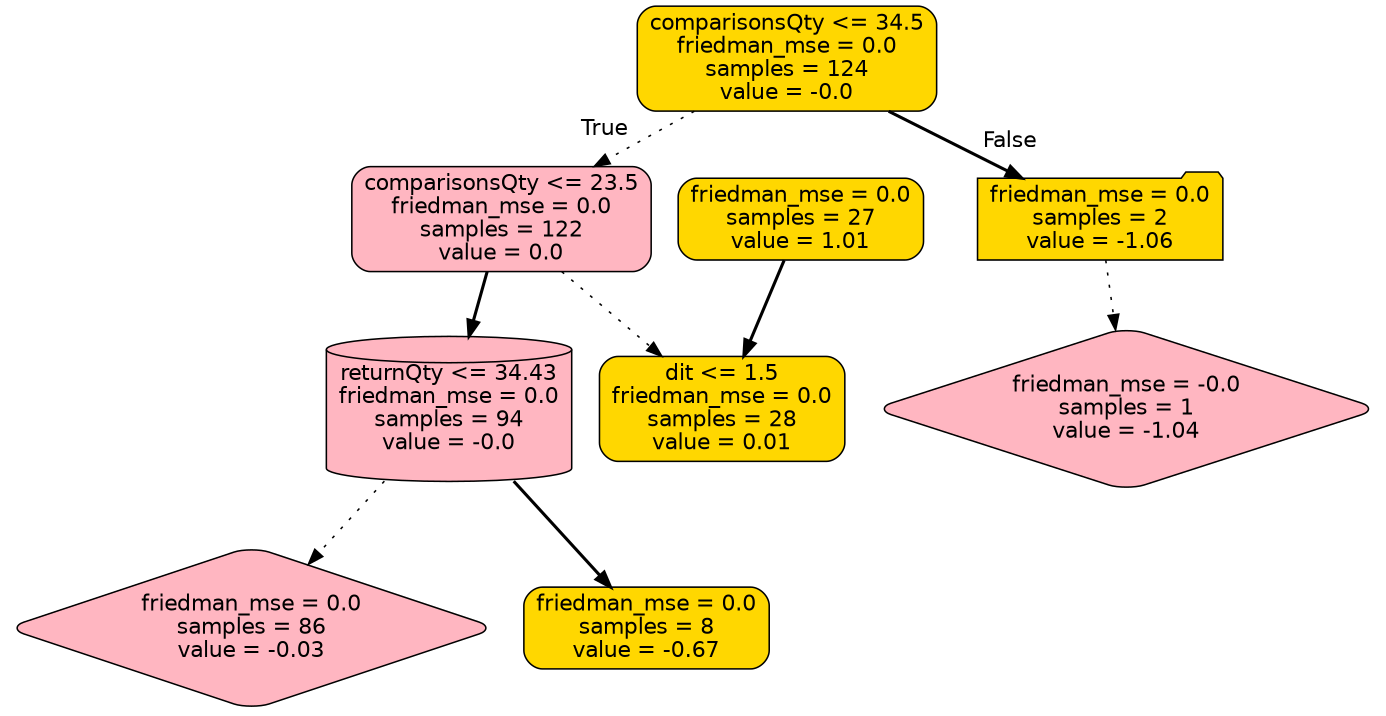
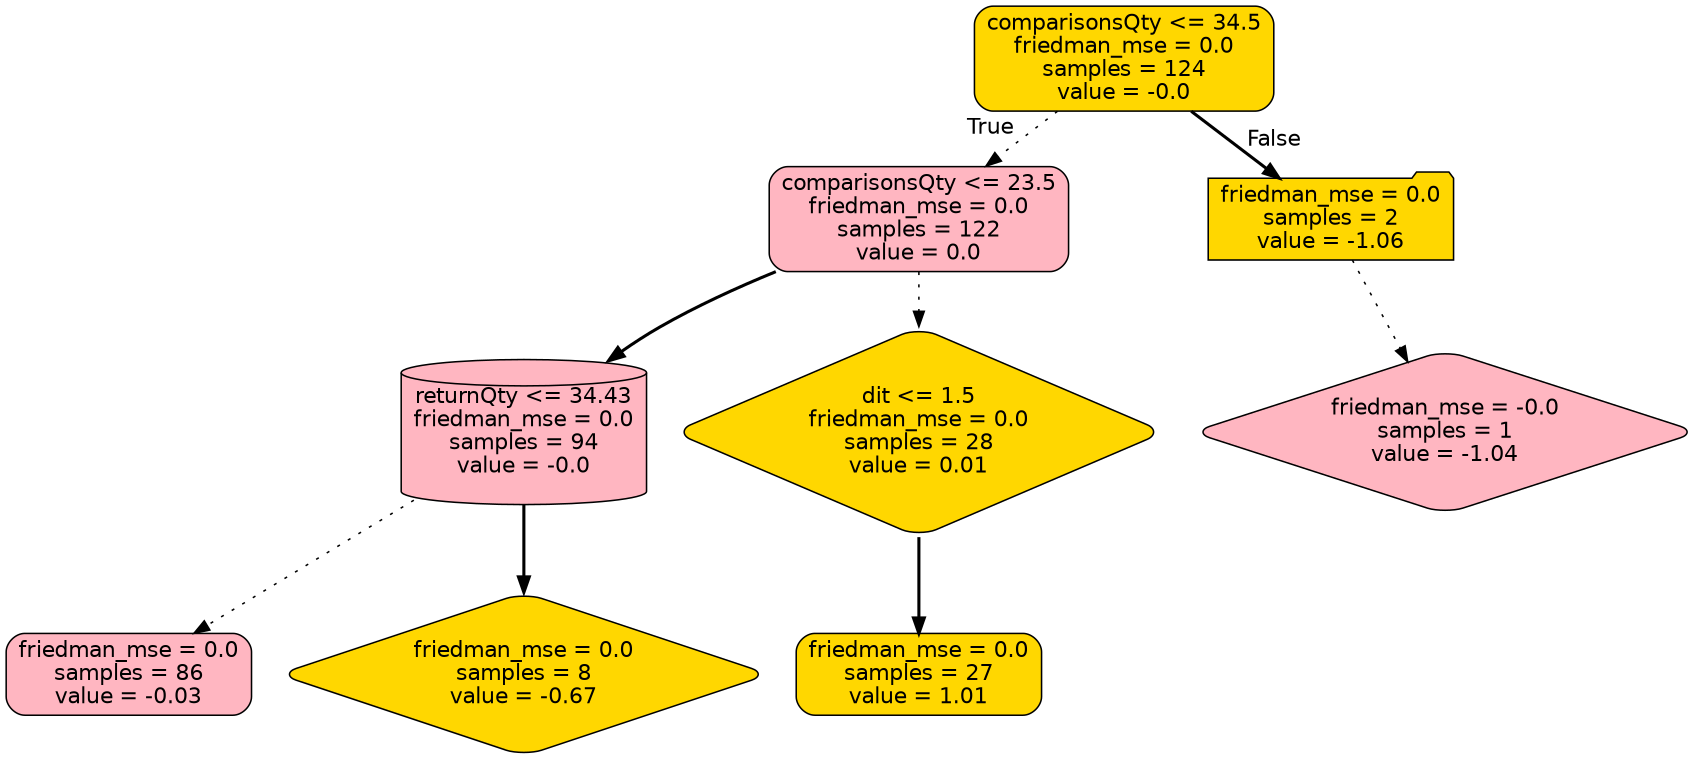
(767, 301) -> (919, 577)
(722, 409) -> (919, 432)
(252, 628) -> (129, 674)
(647, 628) -> (524, 674)
